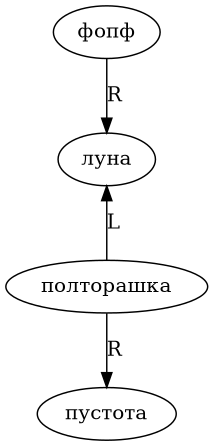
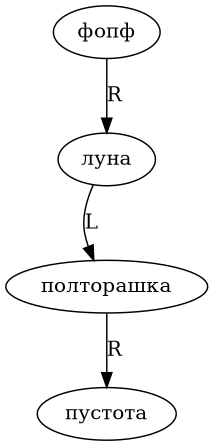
(107, 230) -> (84, 215)
